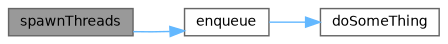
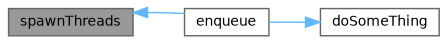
(151, 32) -> (166, 13)
